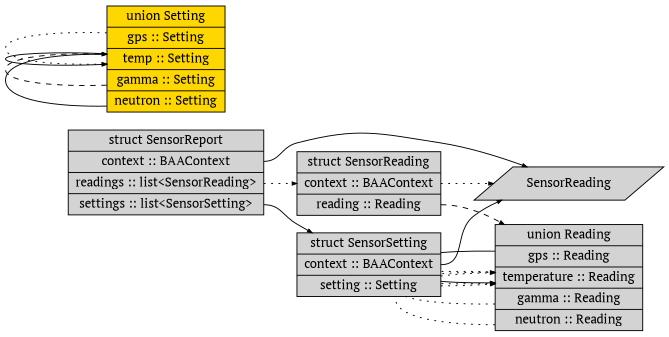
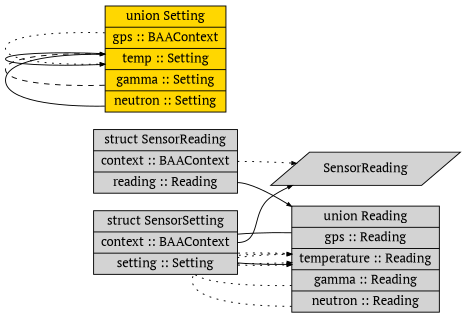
(166, 37) -> (166, 37)
(166, 172) -> none
(472, 210) -> (264, 191)
